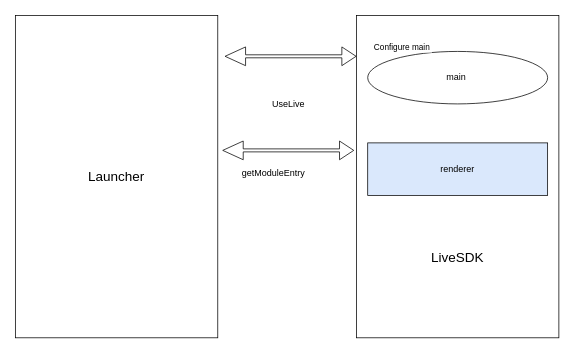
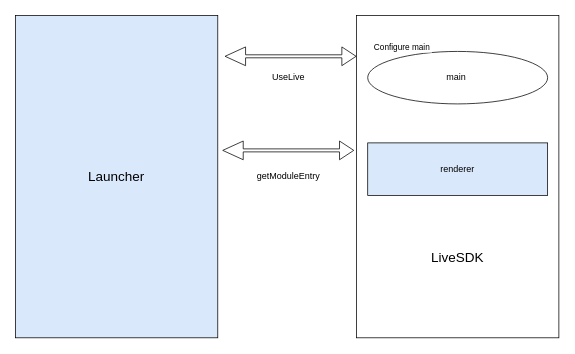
(288, 104) -> (288, 78)
(273, 173) -> (288, 177)
(117, 177) -> (117, 177)
